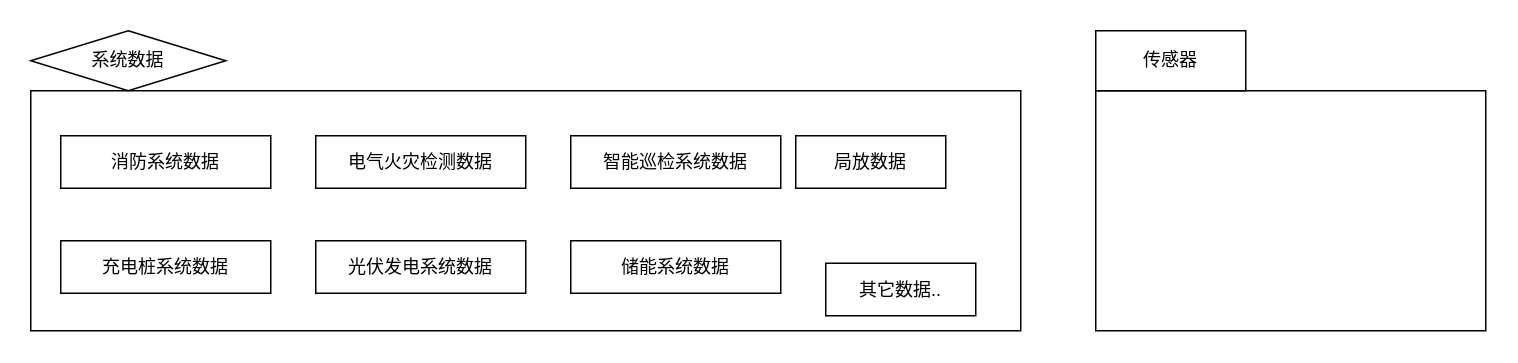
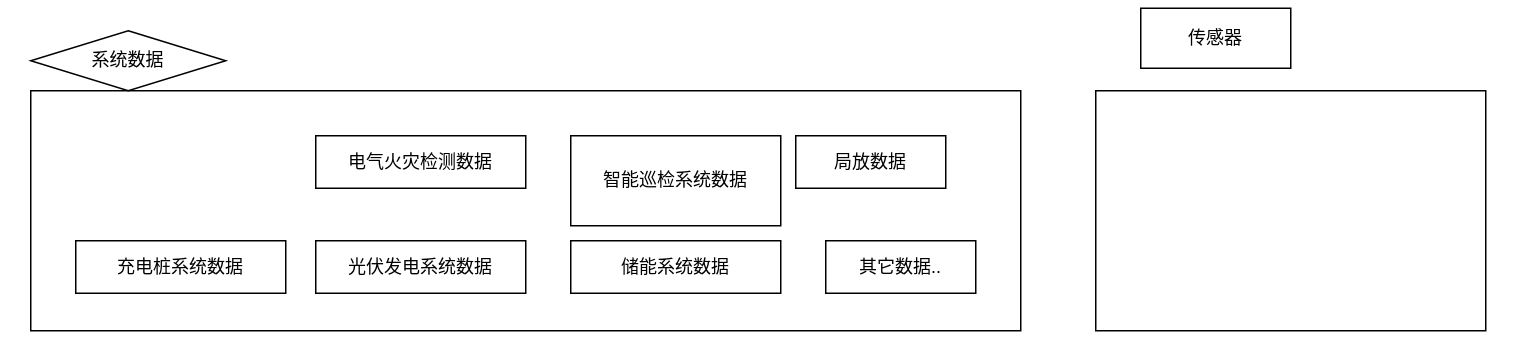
(1171, 61) -> (1216, 38)
(166, 162) -> none
(676, 162) -> (676, 181)
(166, 267) -> (181, 267)
(901, 290) -> (901, 267)
